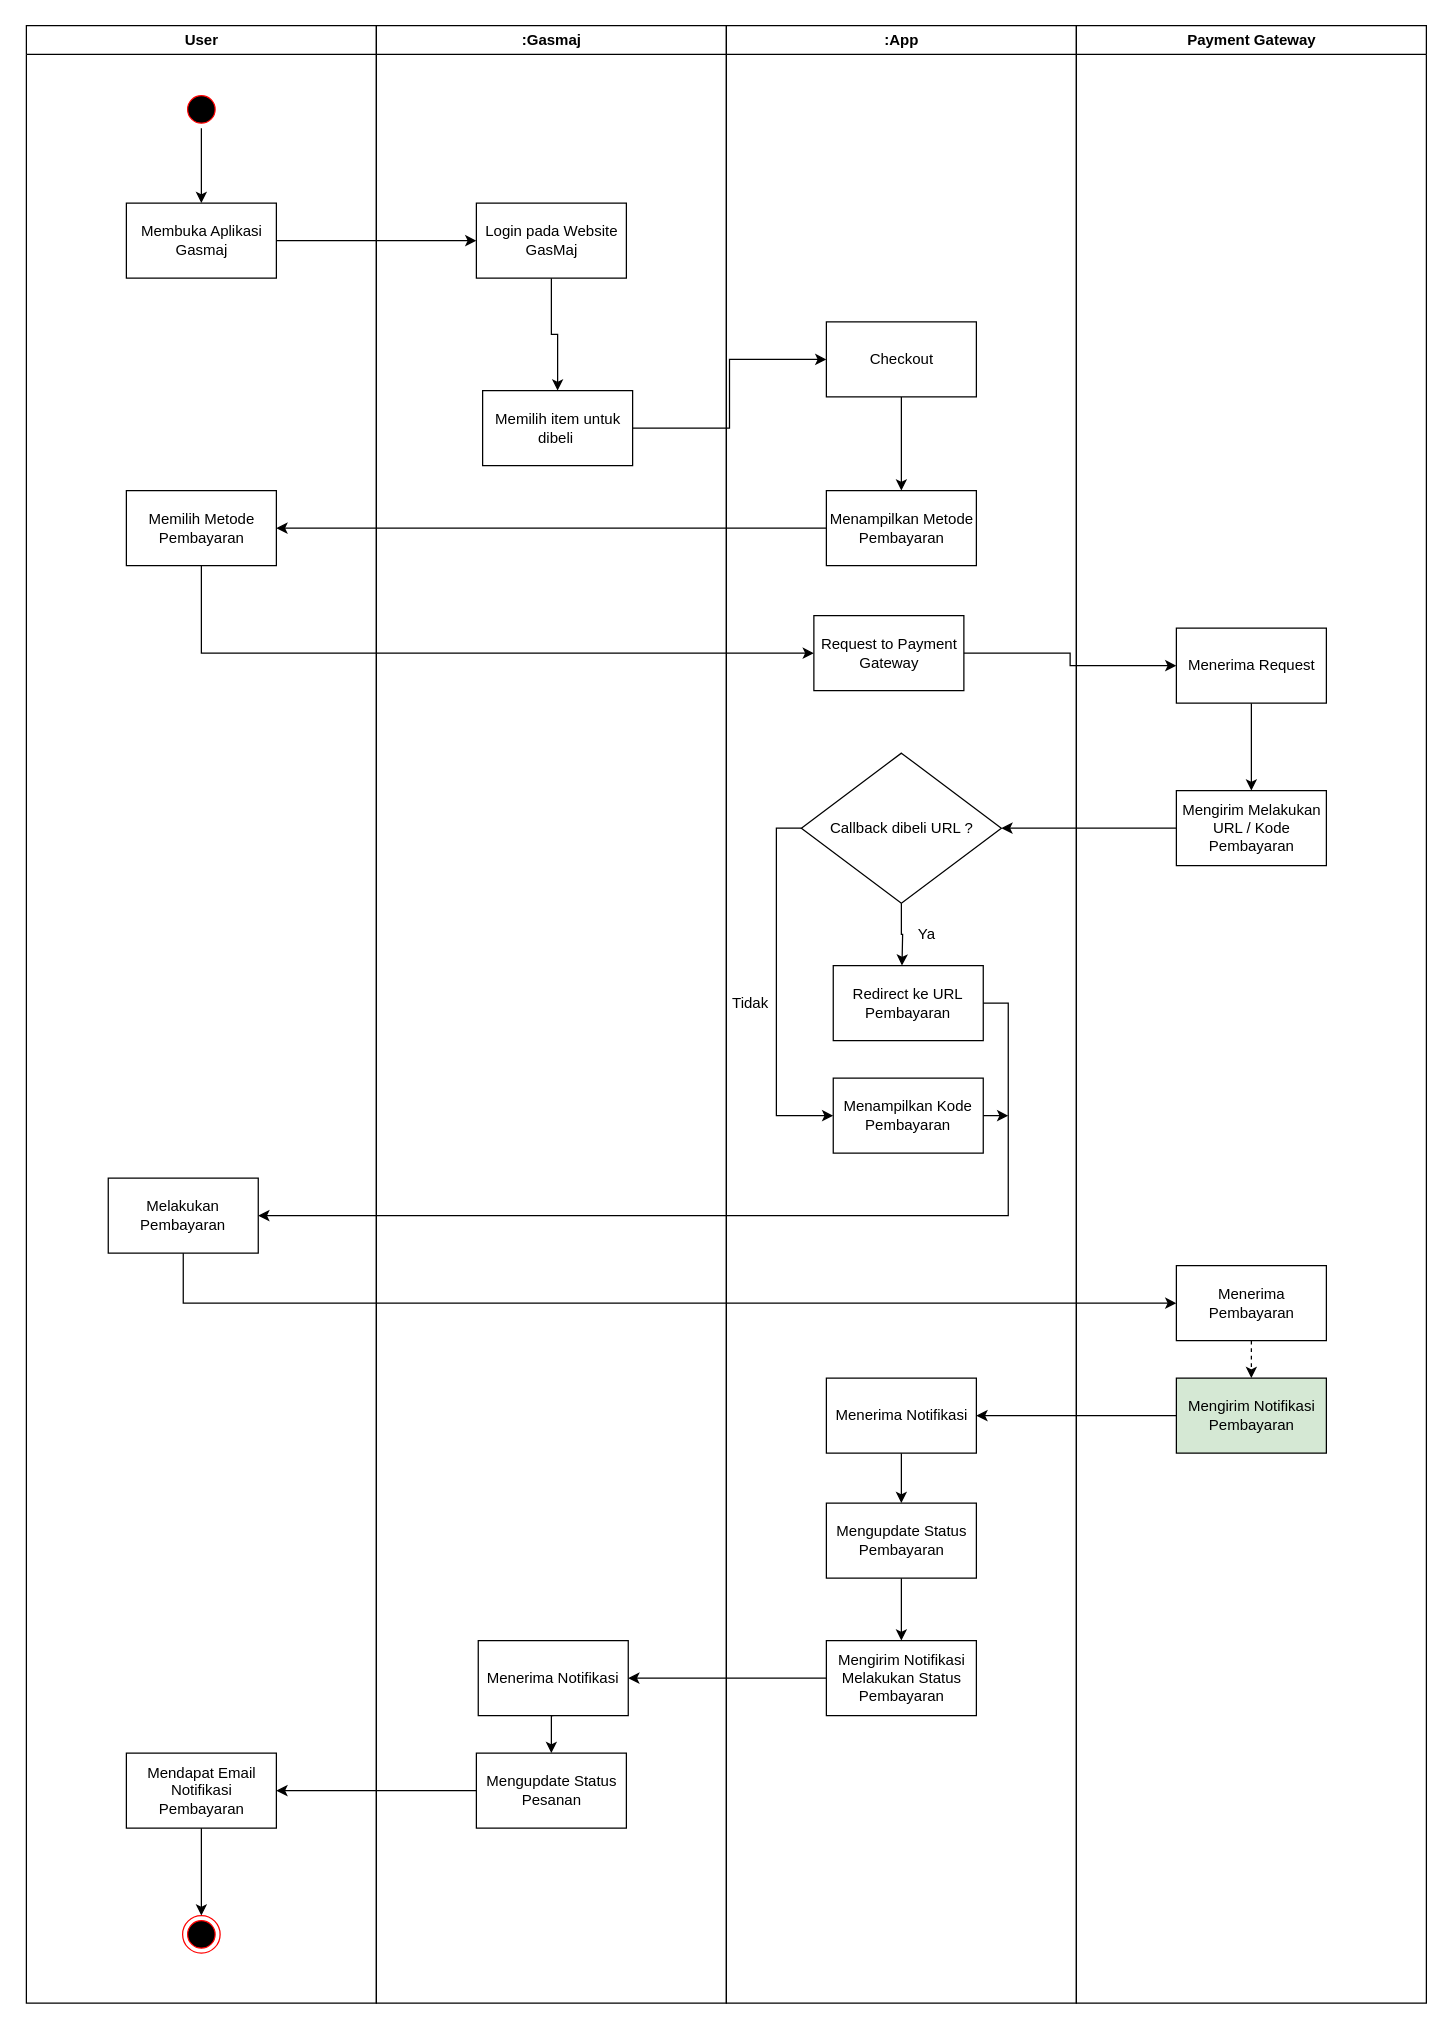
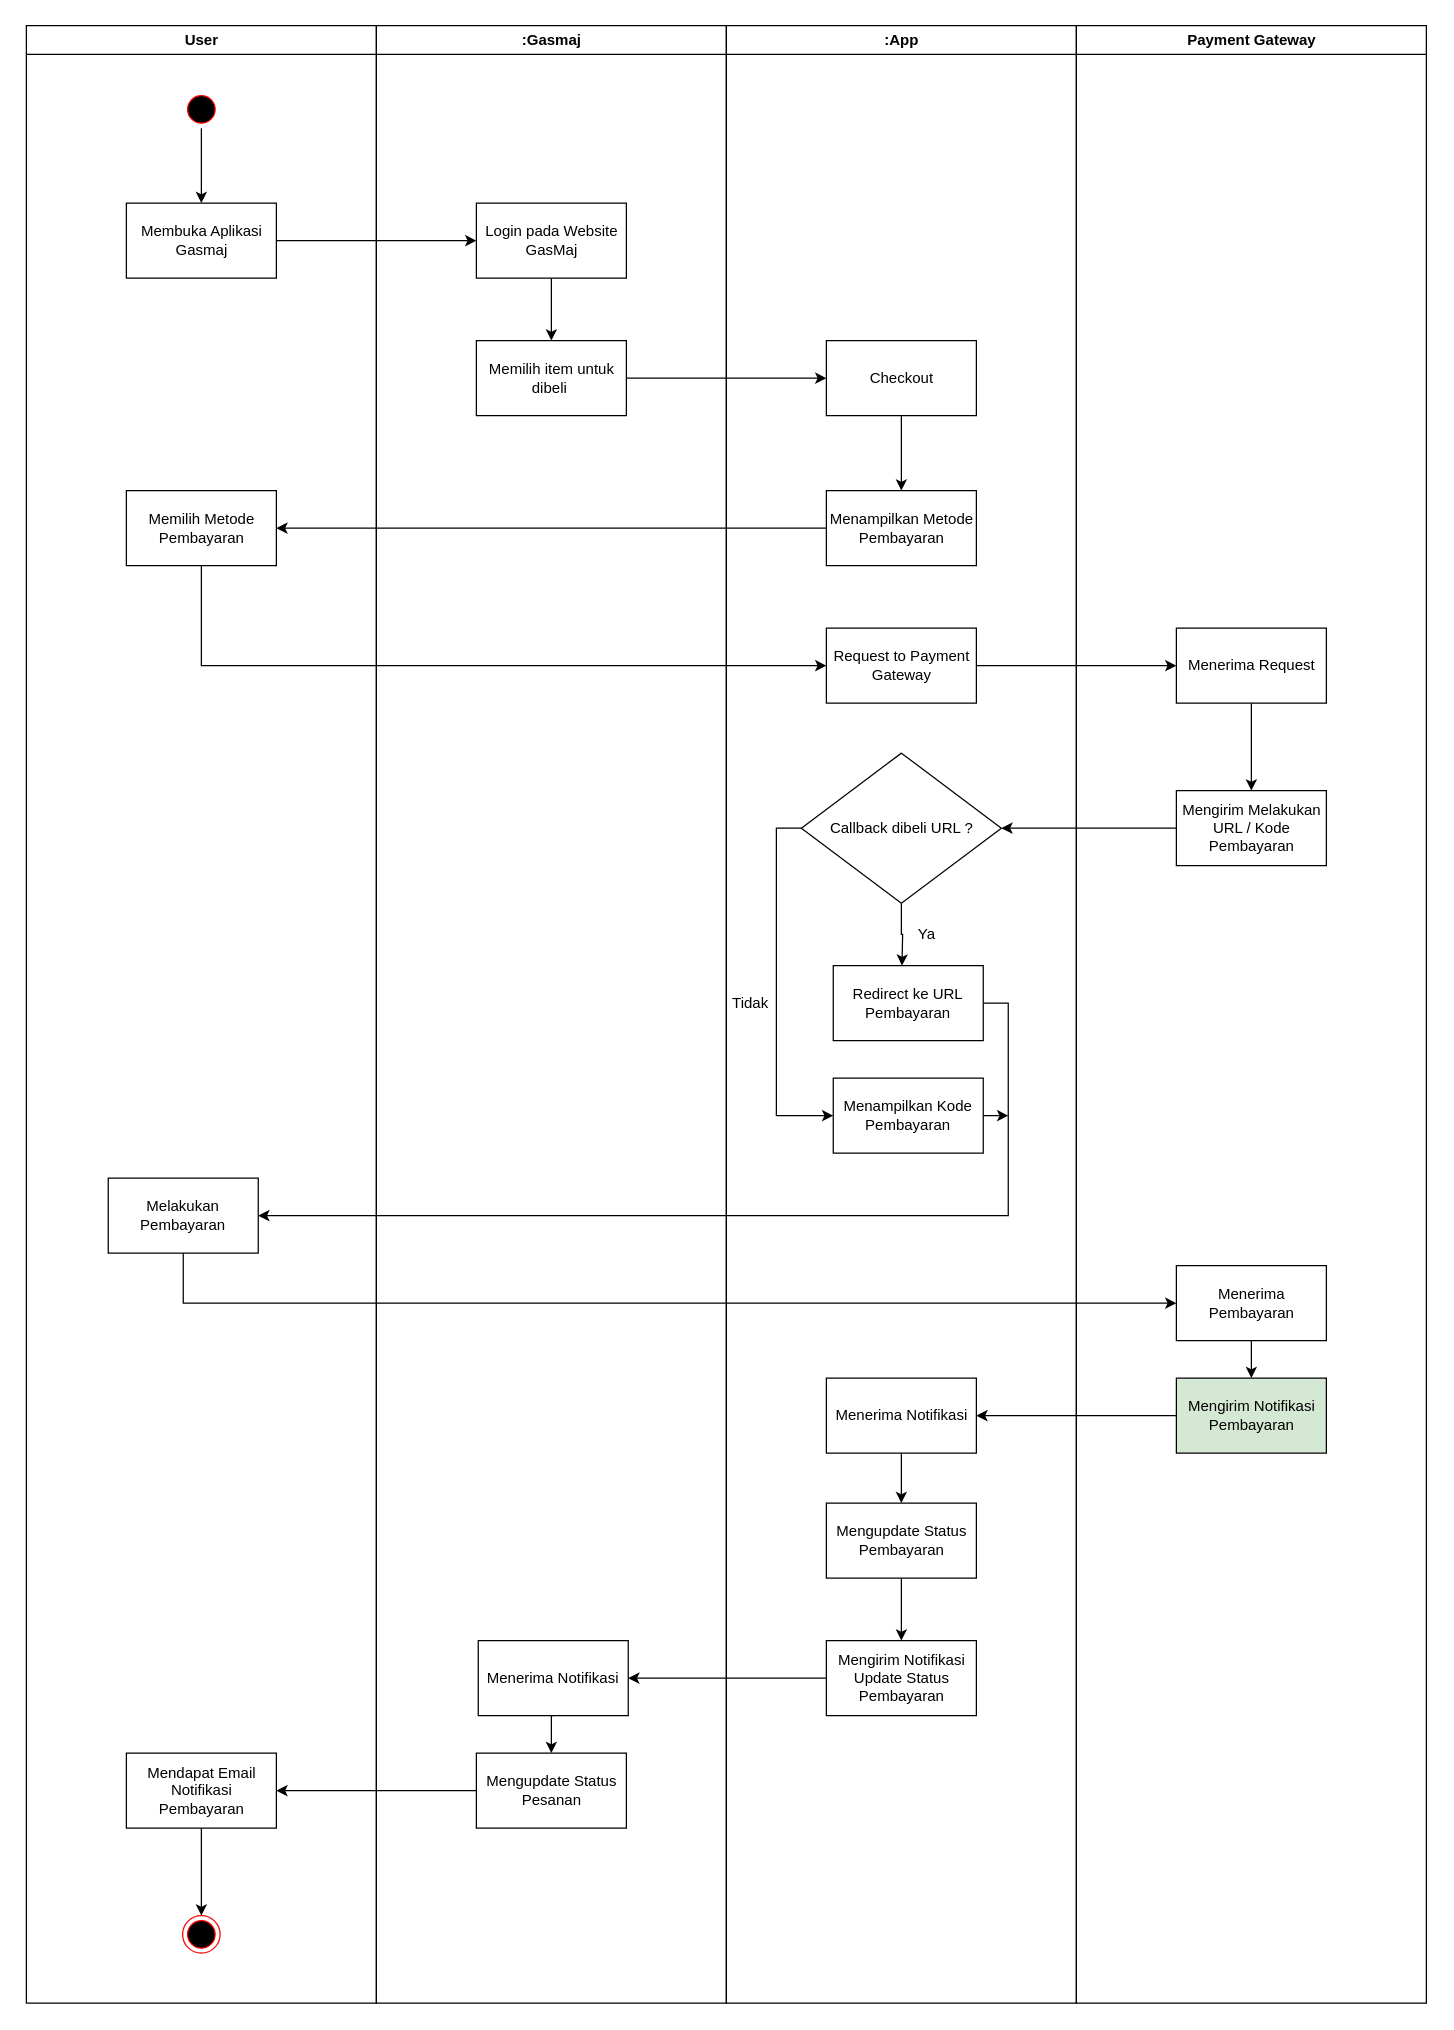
(901, 359) -> (901, 378)
(558, 428) -> (551, 378)
(889, 653) -> (901, 666)
(1251, 1356) -> (1251, 1356)
(902, 1678) -> (902, 1678)
